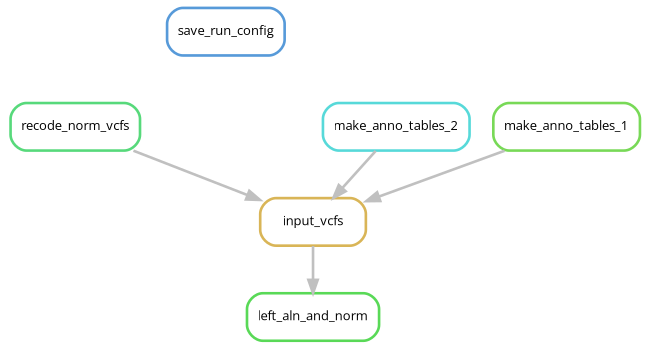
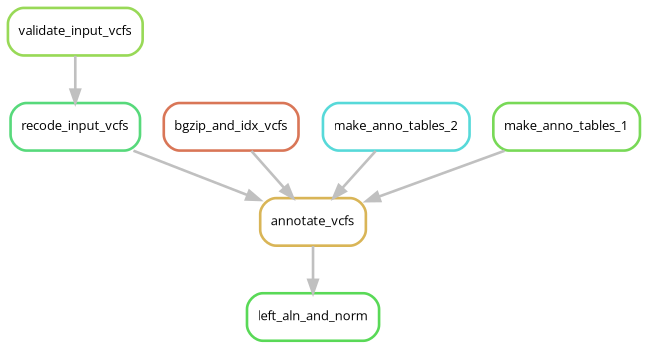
none -> (75, 32)
(226, 32) -> none
(75, 127) -> (75, 127)
none -> (231, 127)
(313, 222) -> (313, 222)
